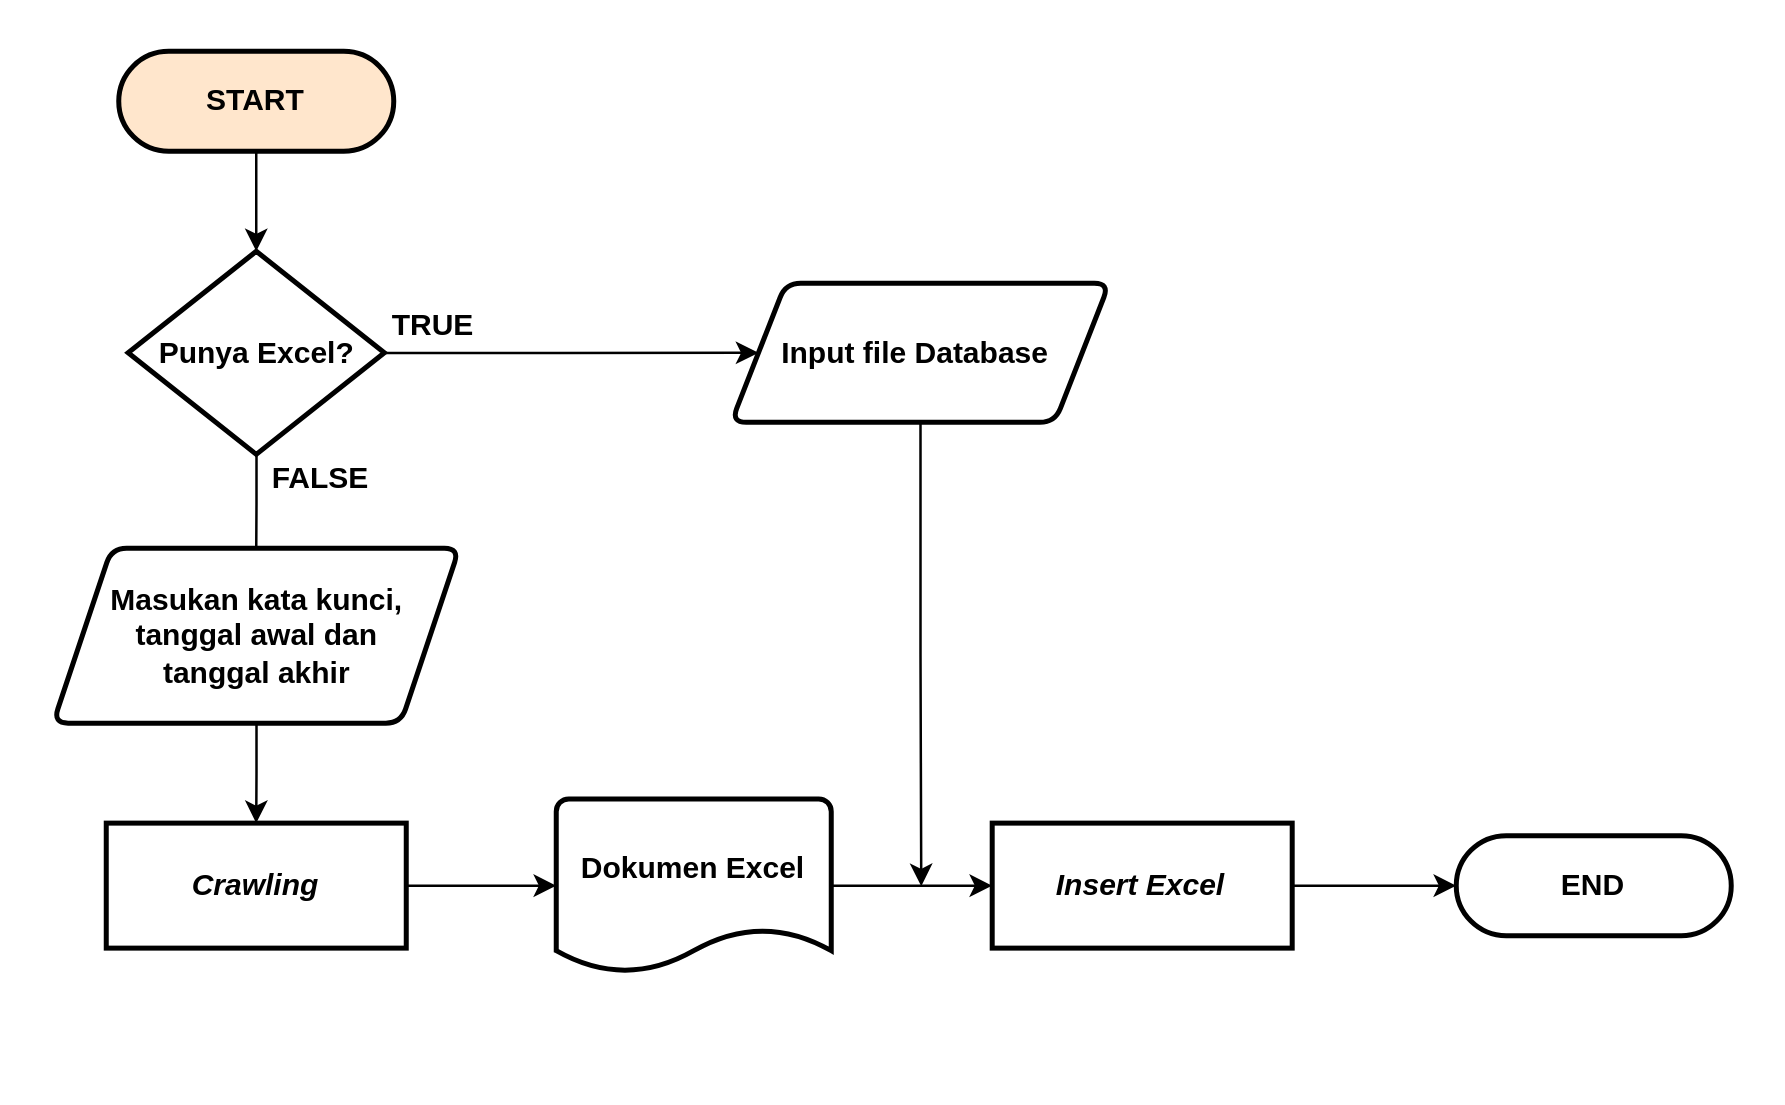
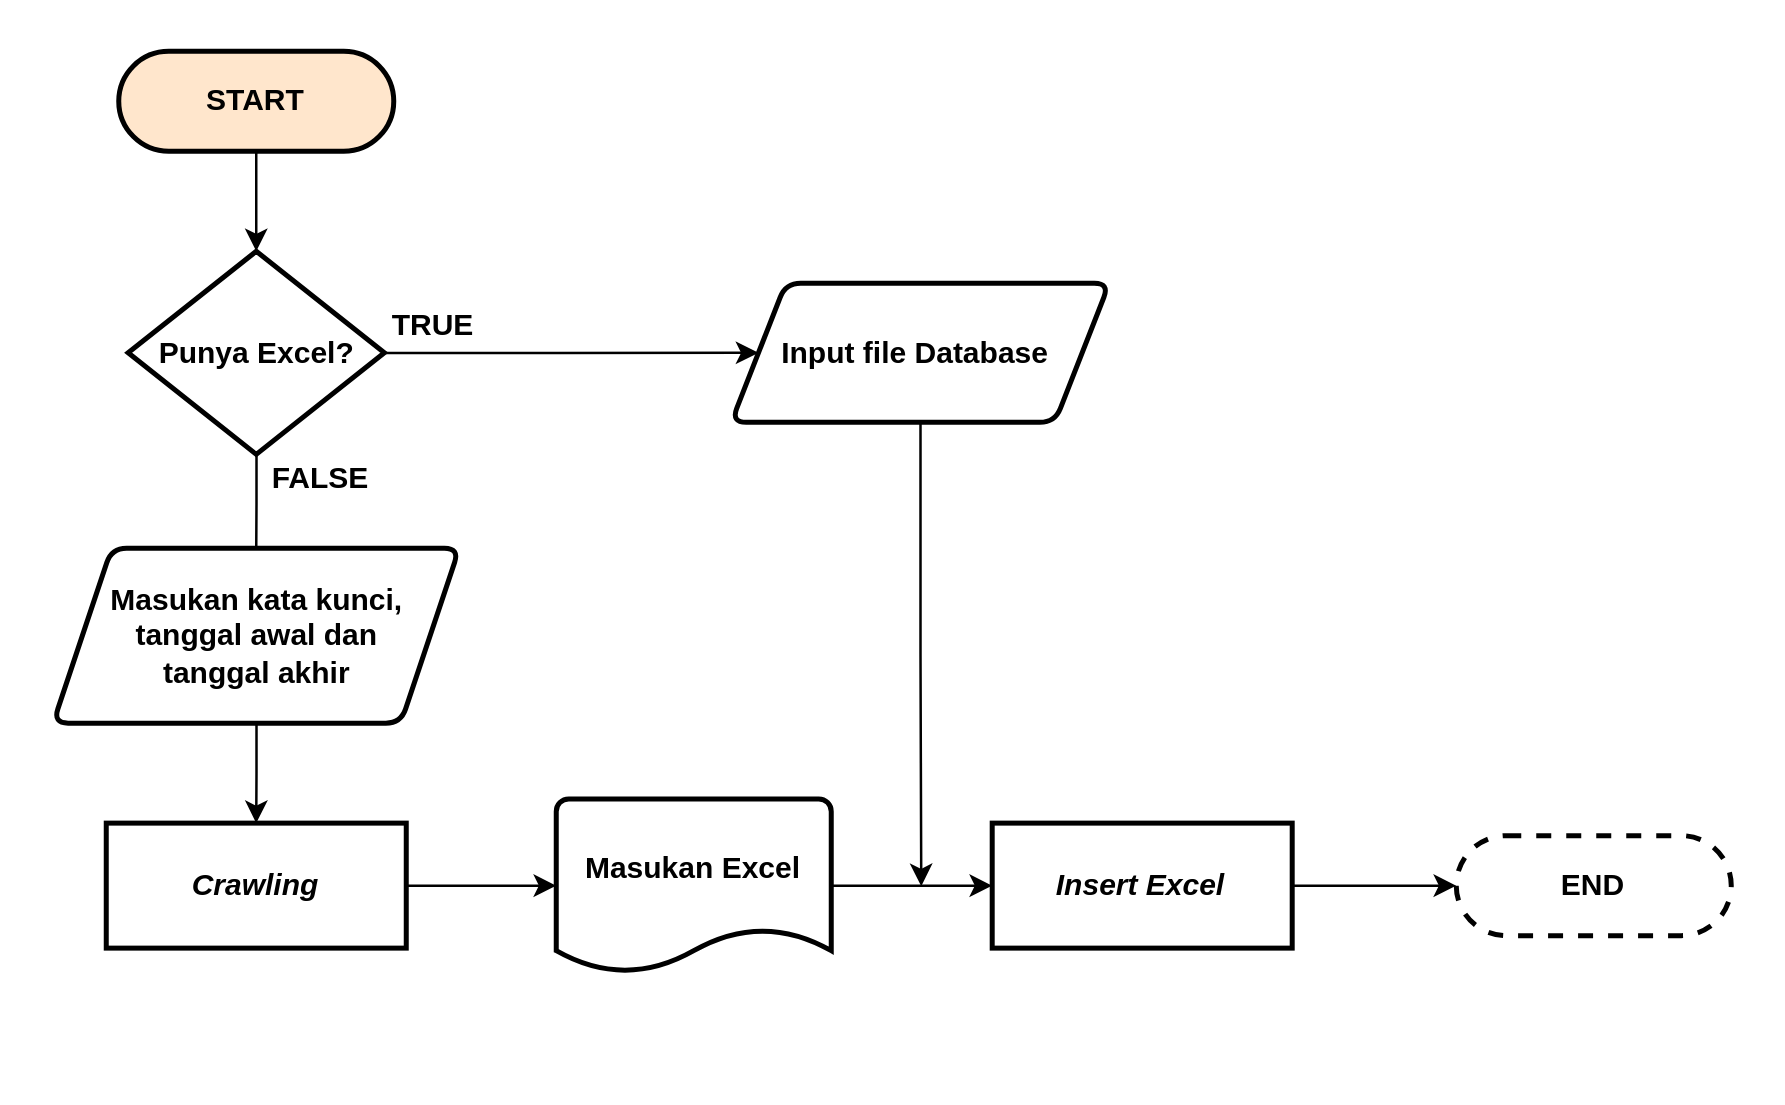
(694, 886) -> (694, 886)
(1594, 886) -> (1594, 886)
